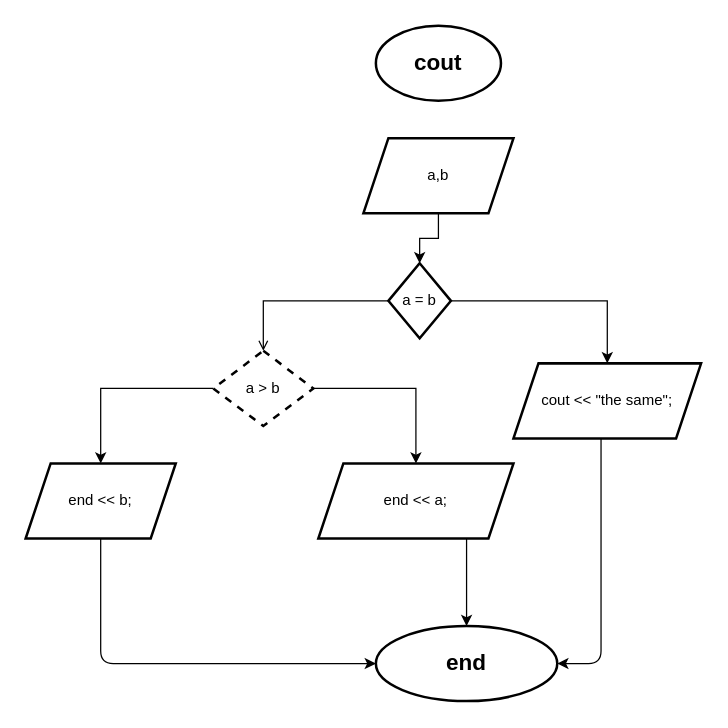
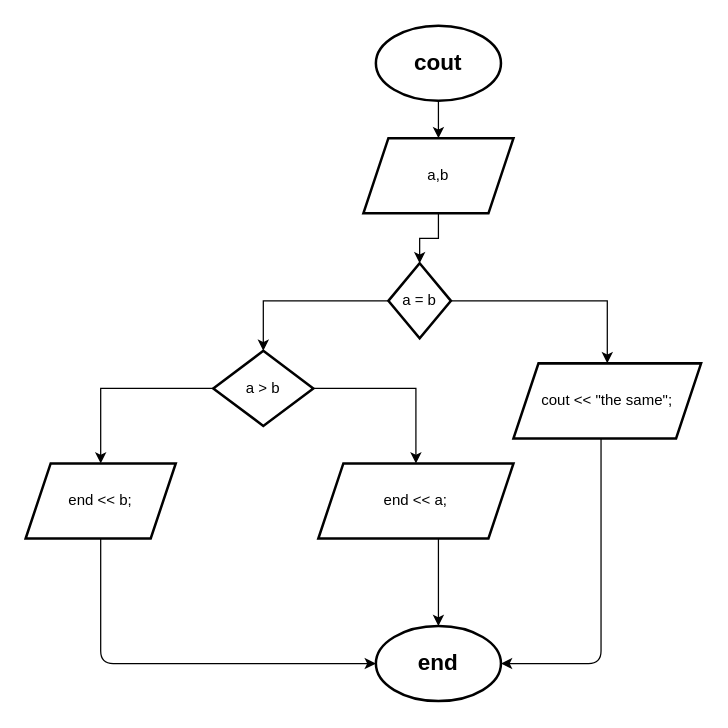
none -> (438, 124)
(263, 343) -> (263, 341)
(263, 388) -> (263, 388)
(466, 663) -> (438, 663)
